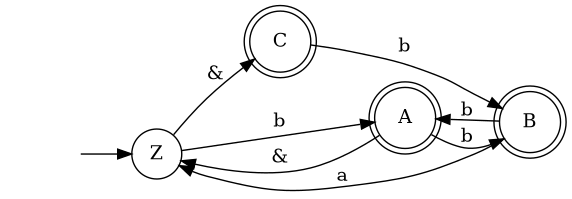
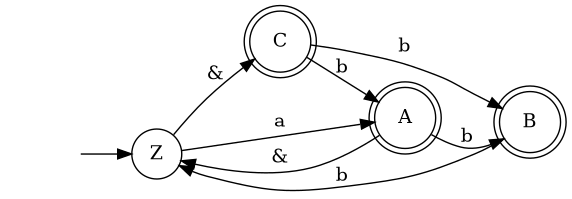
(475, 120) -> (337, 76)
(280, 121) -> (280, 121)
(343, 176) -> (343, 176)
